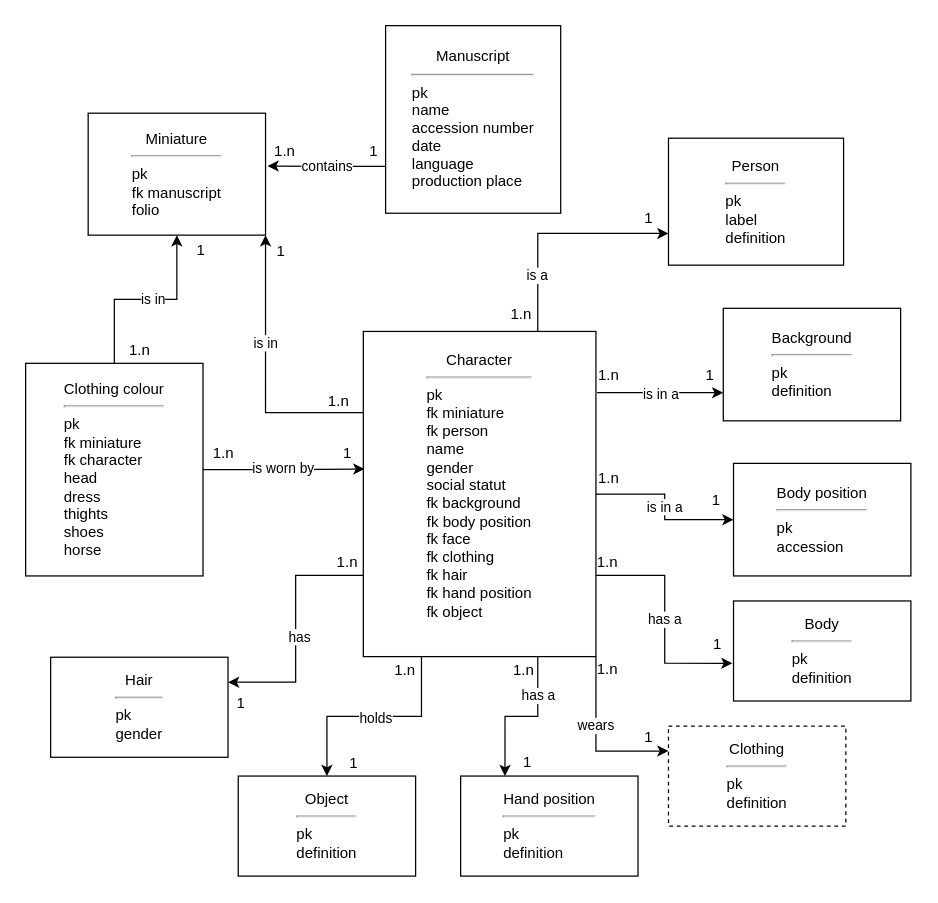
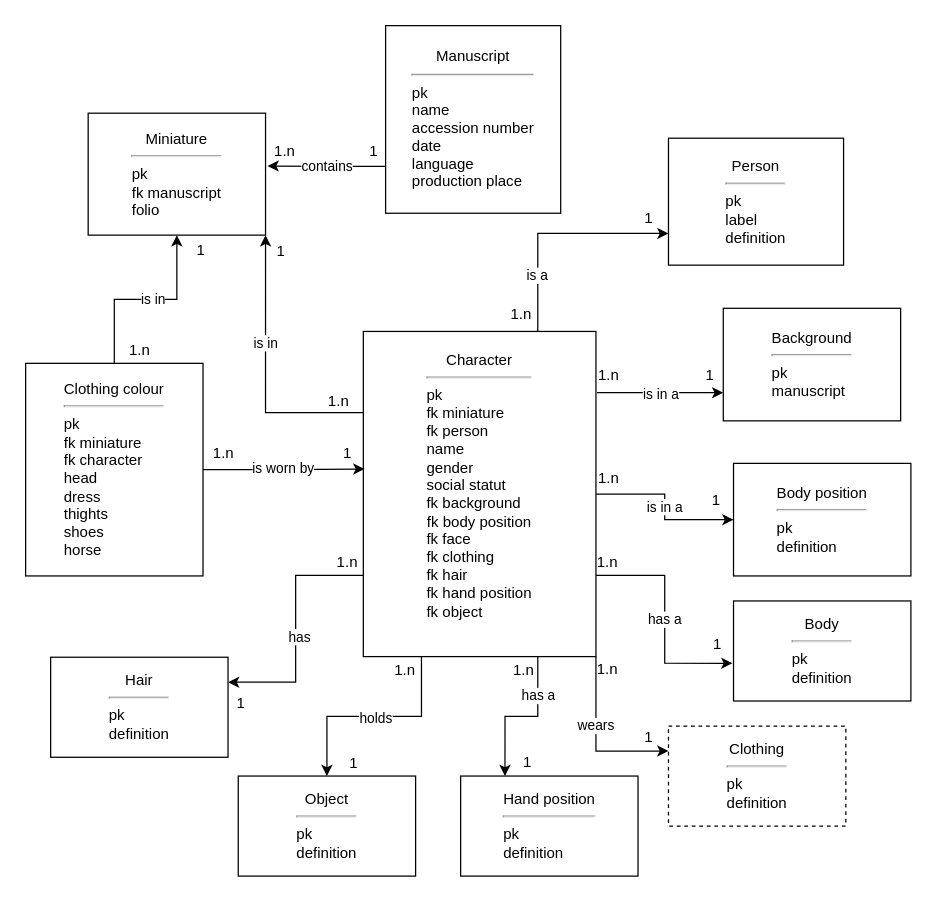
(812, 364) -> (812, 364)
(822, 519) -> (822, 519)
(139, 707) -> (139, 707)
